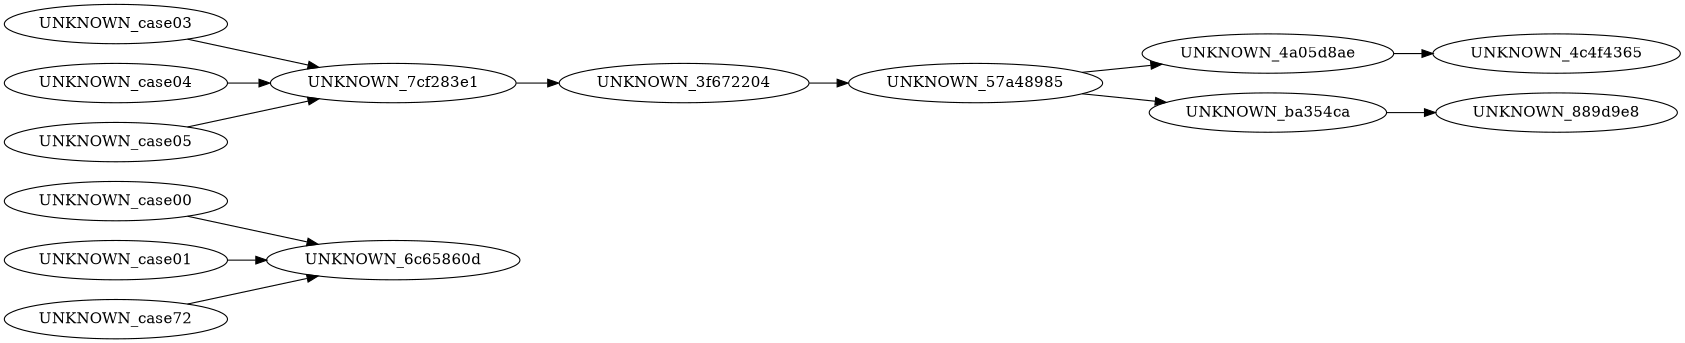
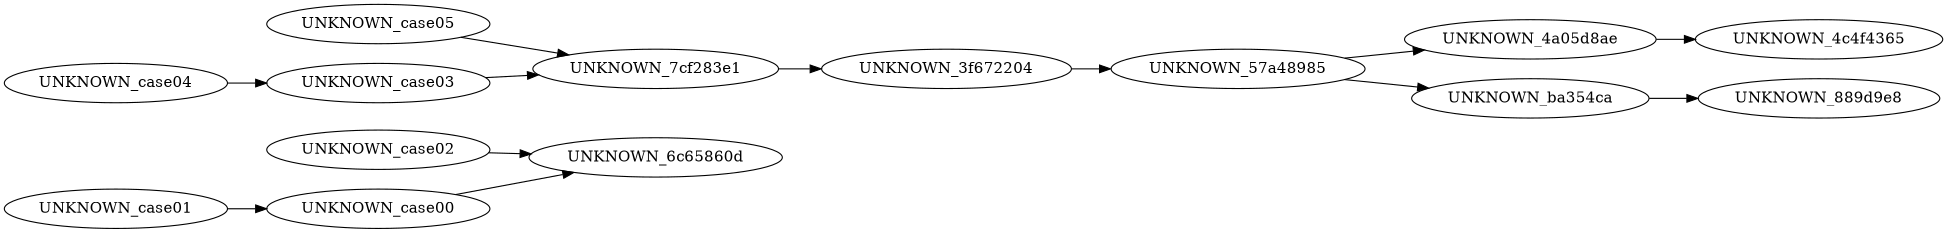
(243, 83) -> (242, 83)
(242, 260) -> (242, 209)
(116, 319) -> (378, 150)
